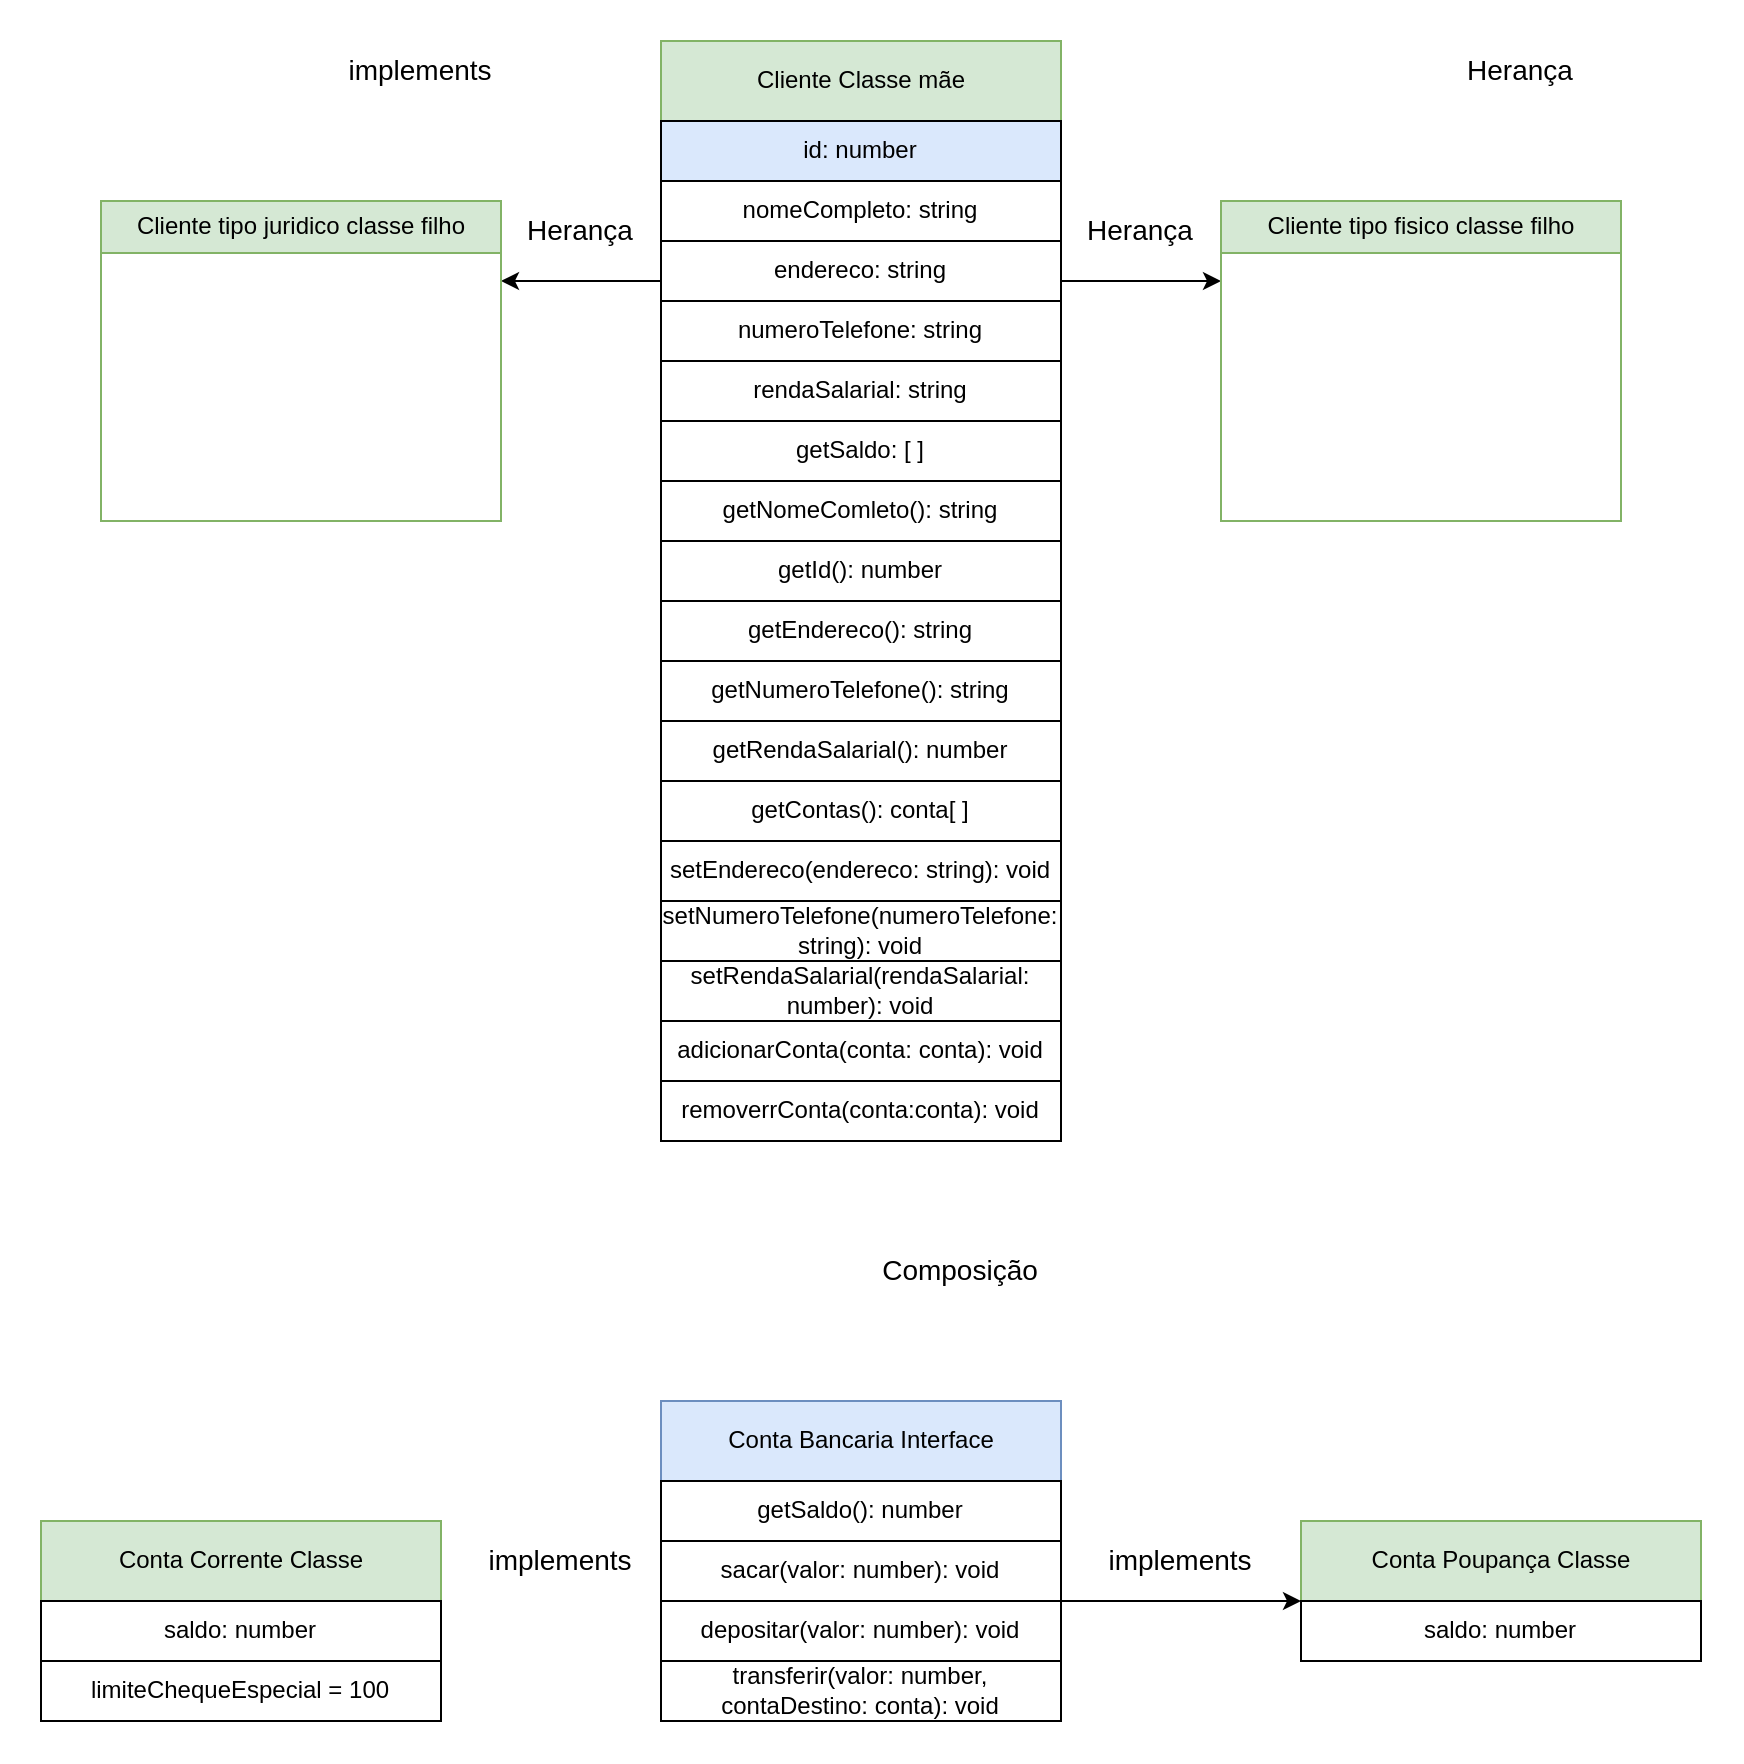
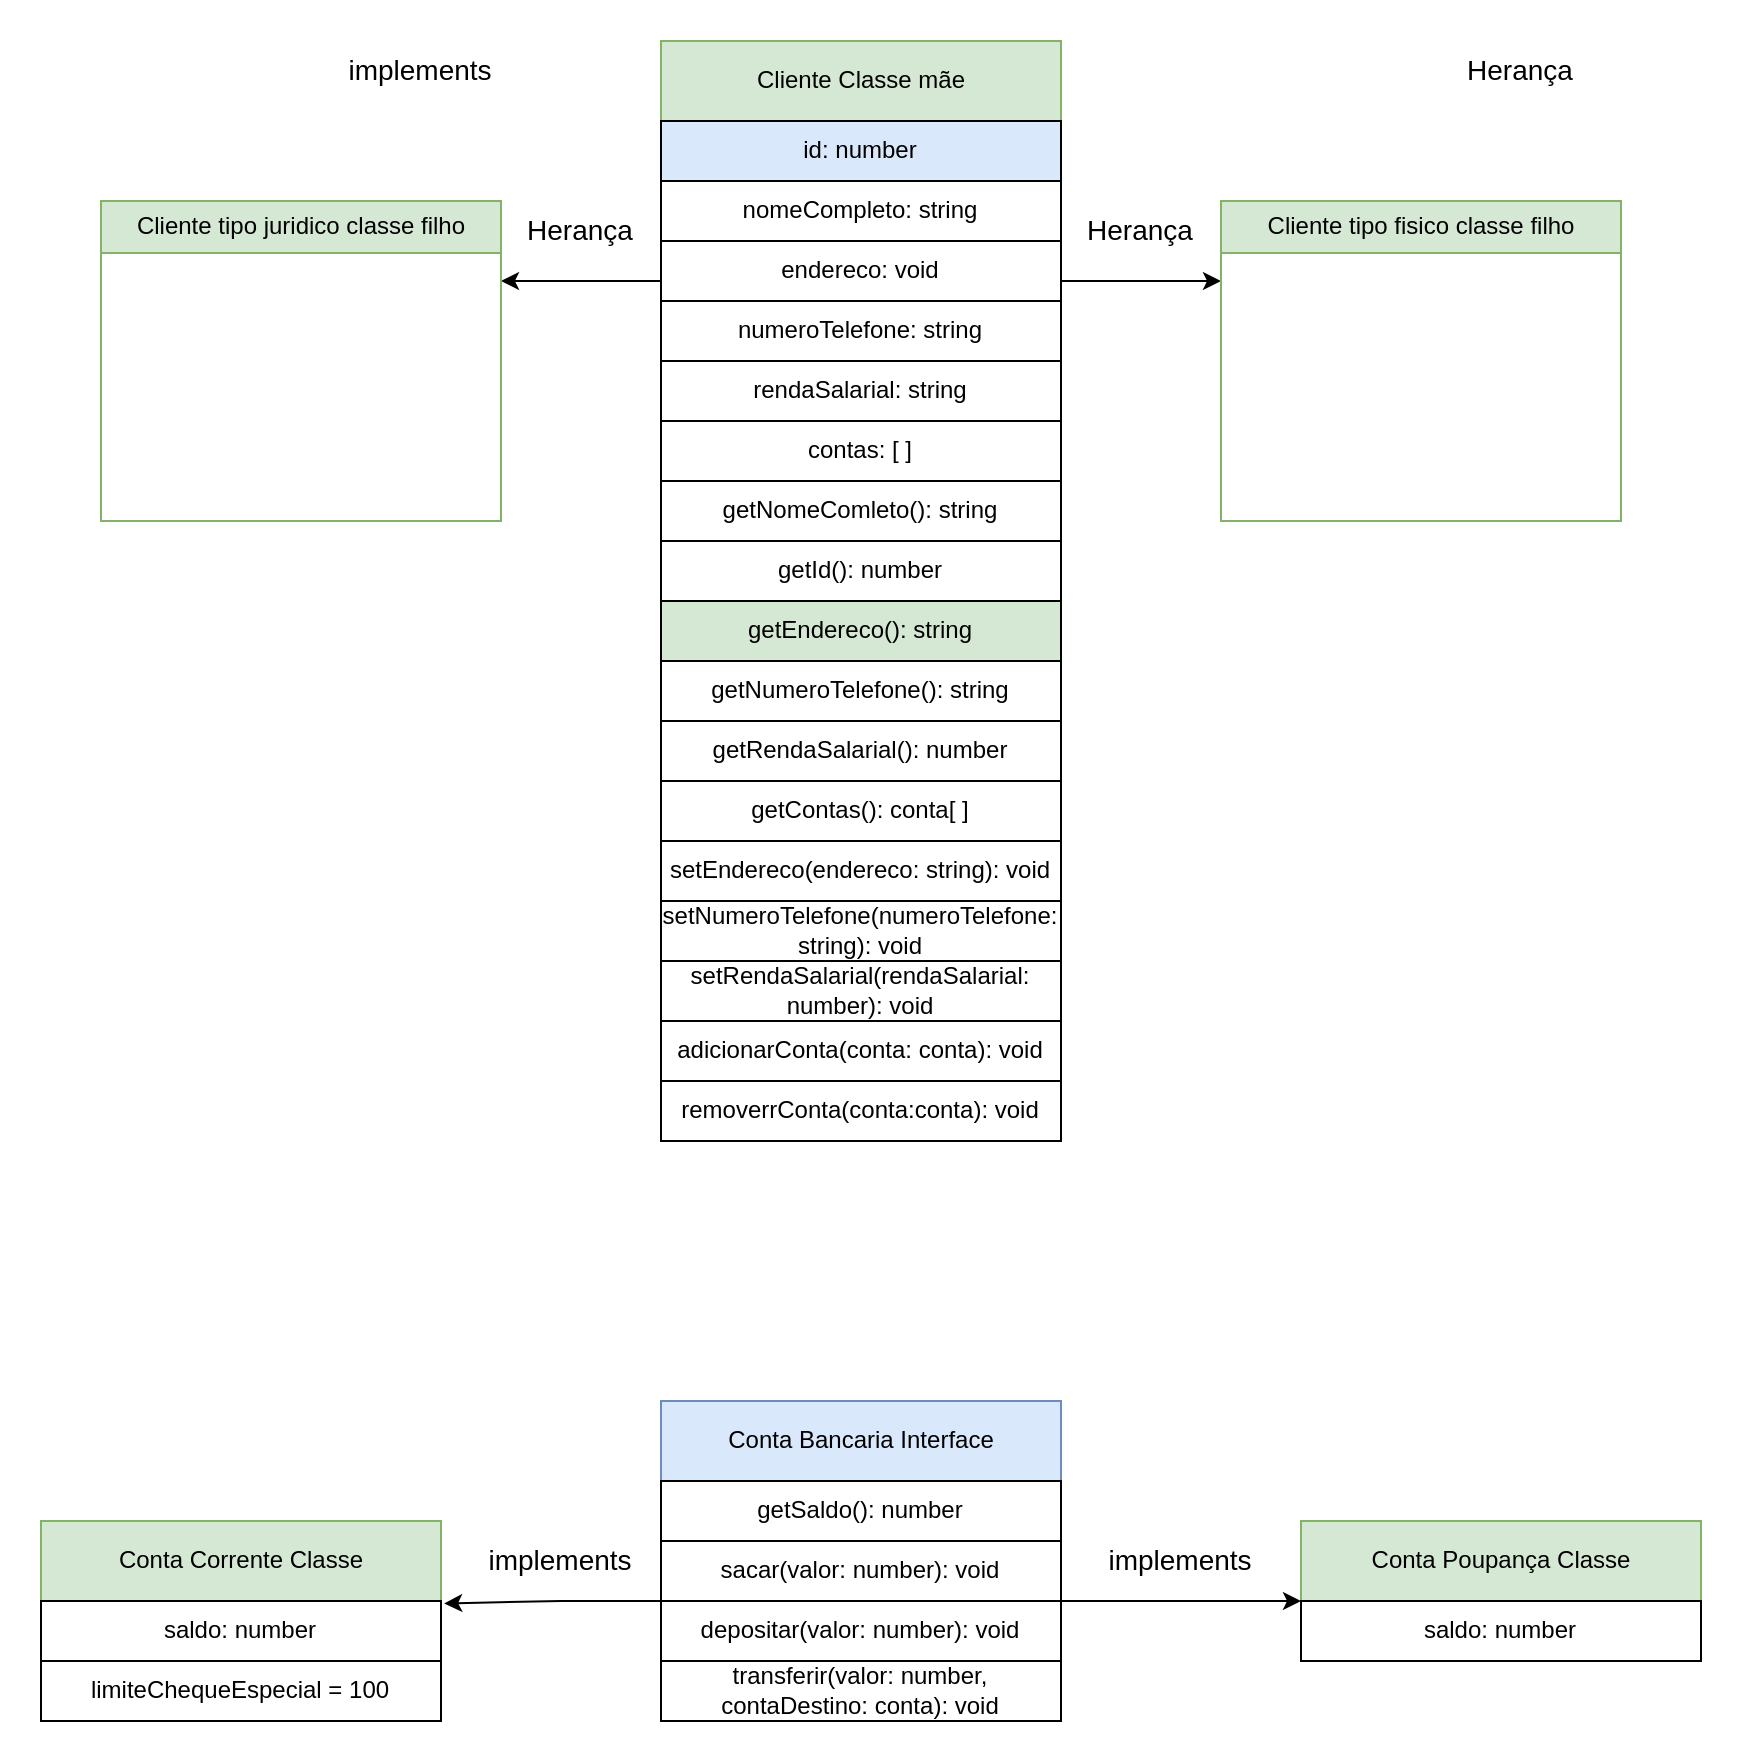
(861, 271) -> (861, 271)
(861, 451) -> (861, 451)
(861, 631) -> (861, 631)
(961, 1271) -> none
none -> (558, 1601)
